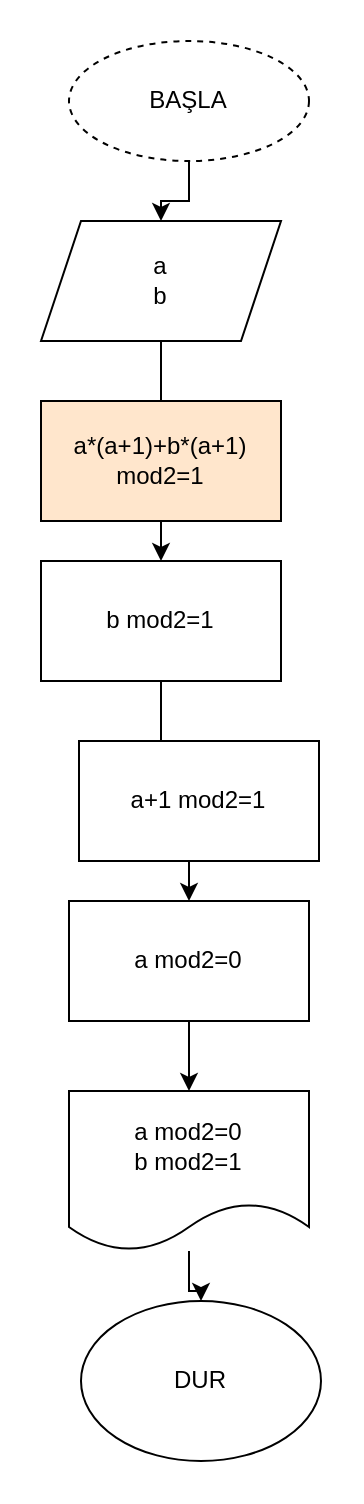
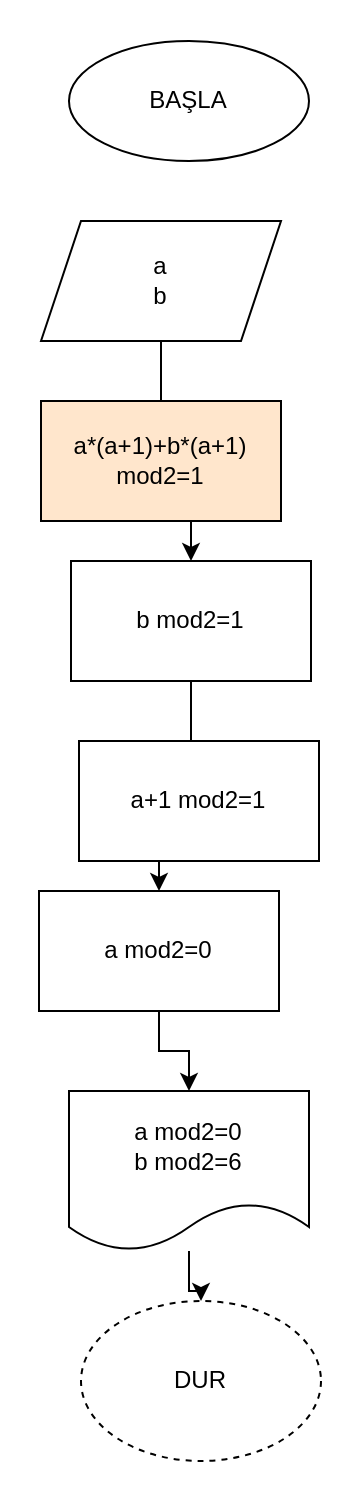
(189, 101) -> (189, 101)
(189, 198) -> none
(161, 621) -> (191, 621)
(189, 961) -> (159, 951)
(189, 1147) -> (189, 1147)
(201, 1381) -> (201, 1381)
